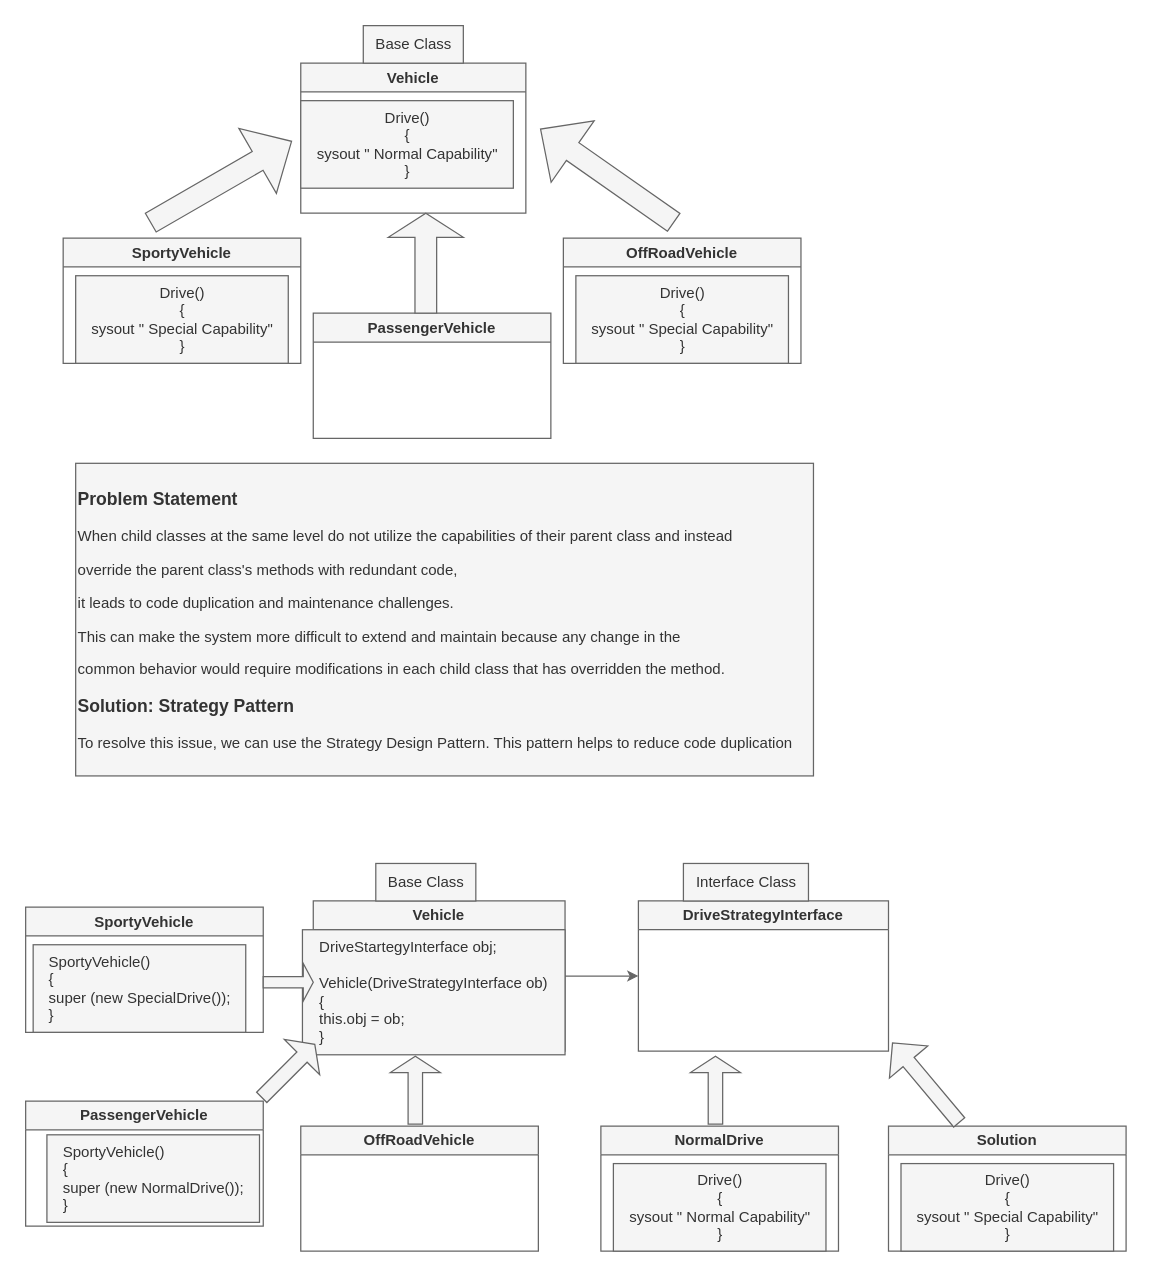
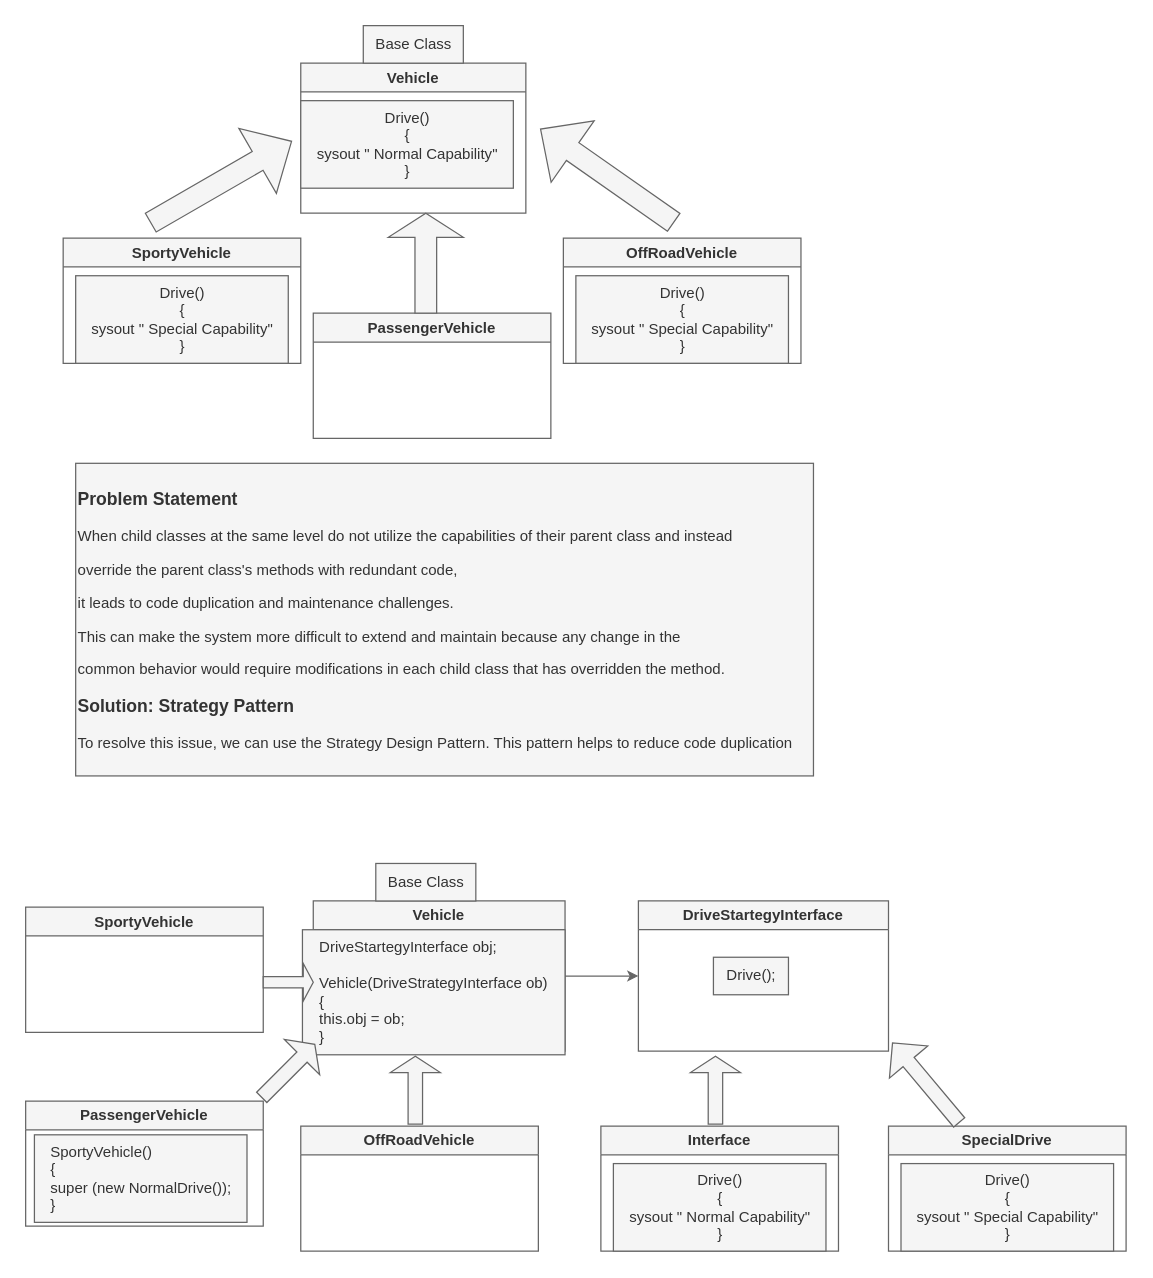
(746, 882) -> none
(763, 916) -> (763, 916)
none -> (751, 976)
(139, 988) -> none
(719, 1141) -> (719, 1141)
(1007, 1141) -> (1007, 1141)
(153, 1178) -> (141, 1178)
